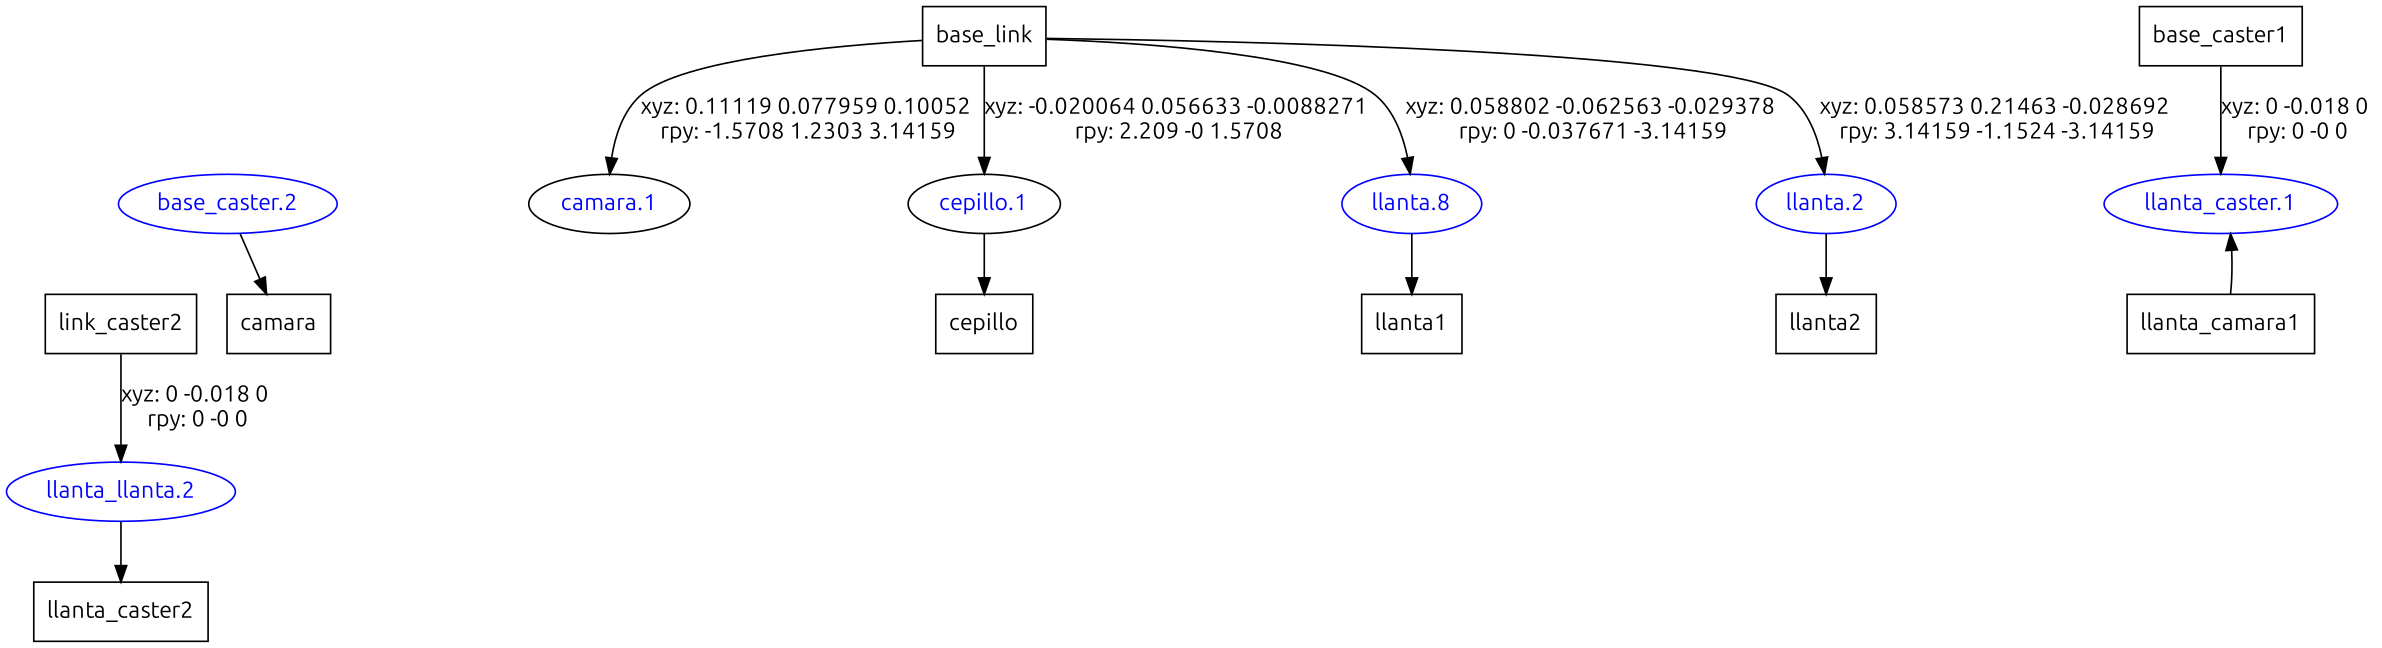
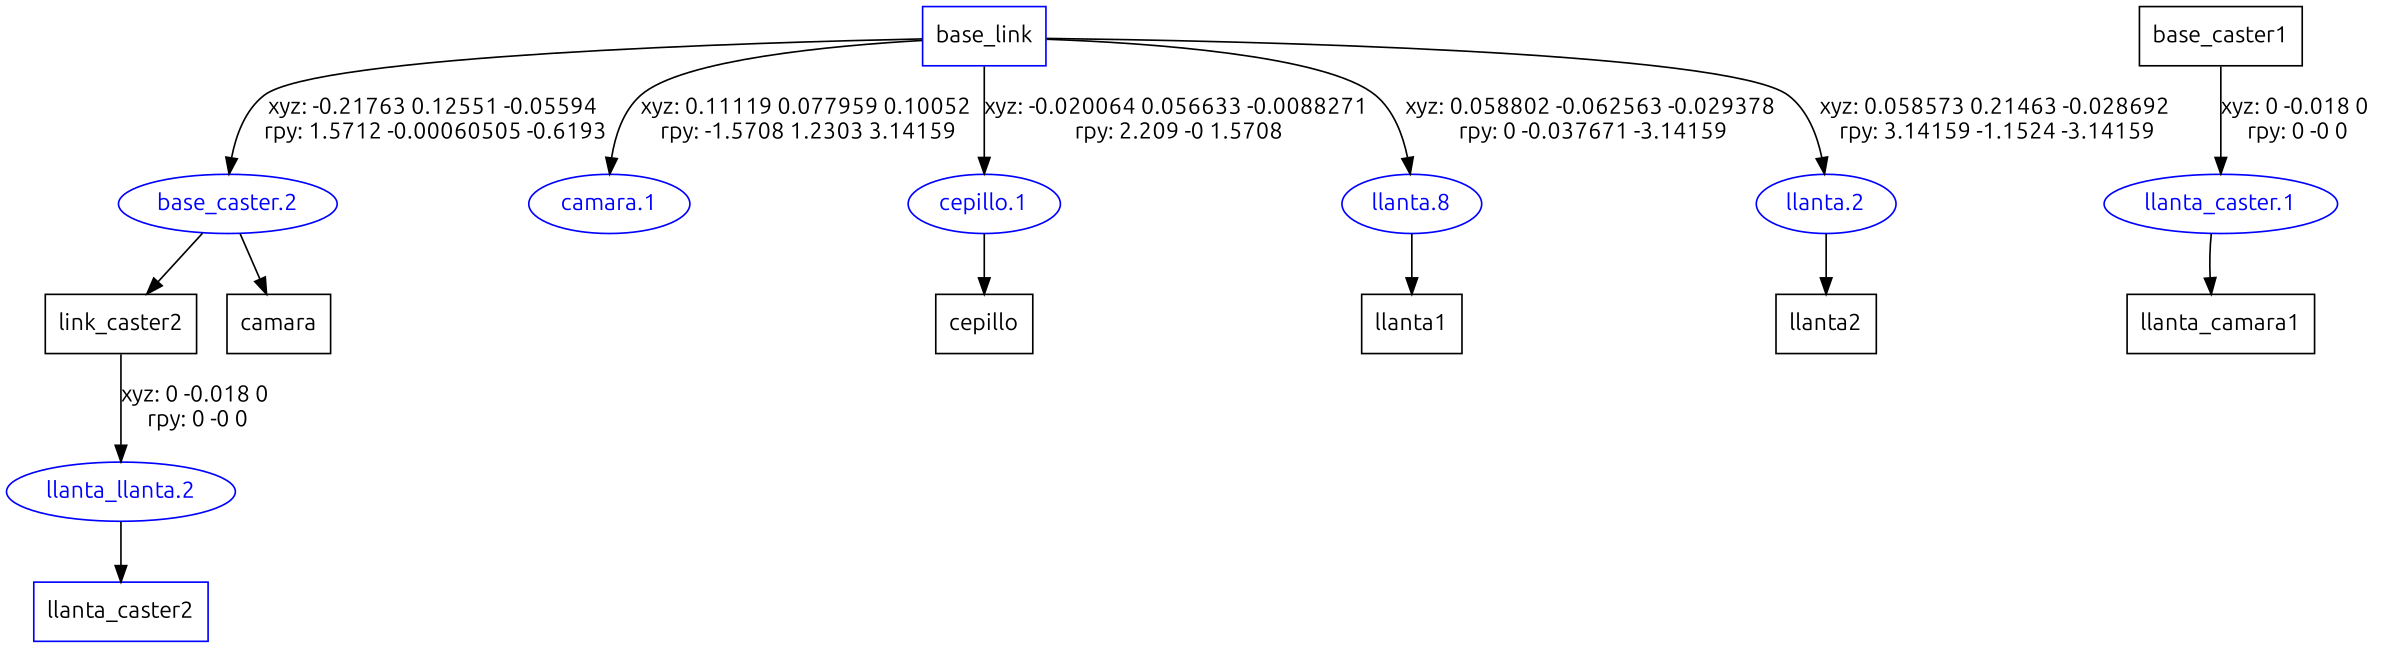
(984, 36) -> (984, 36)
none -> (555, 53)
(609, 204) -> (609, 204)
(984, 204) -> (984, 204)
none -> (180, 257)
(2232, 272) -> (2210, 256)
(121, 612) -> (121, 612)
